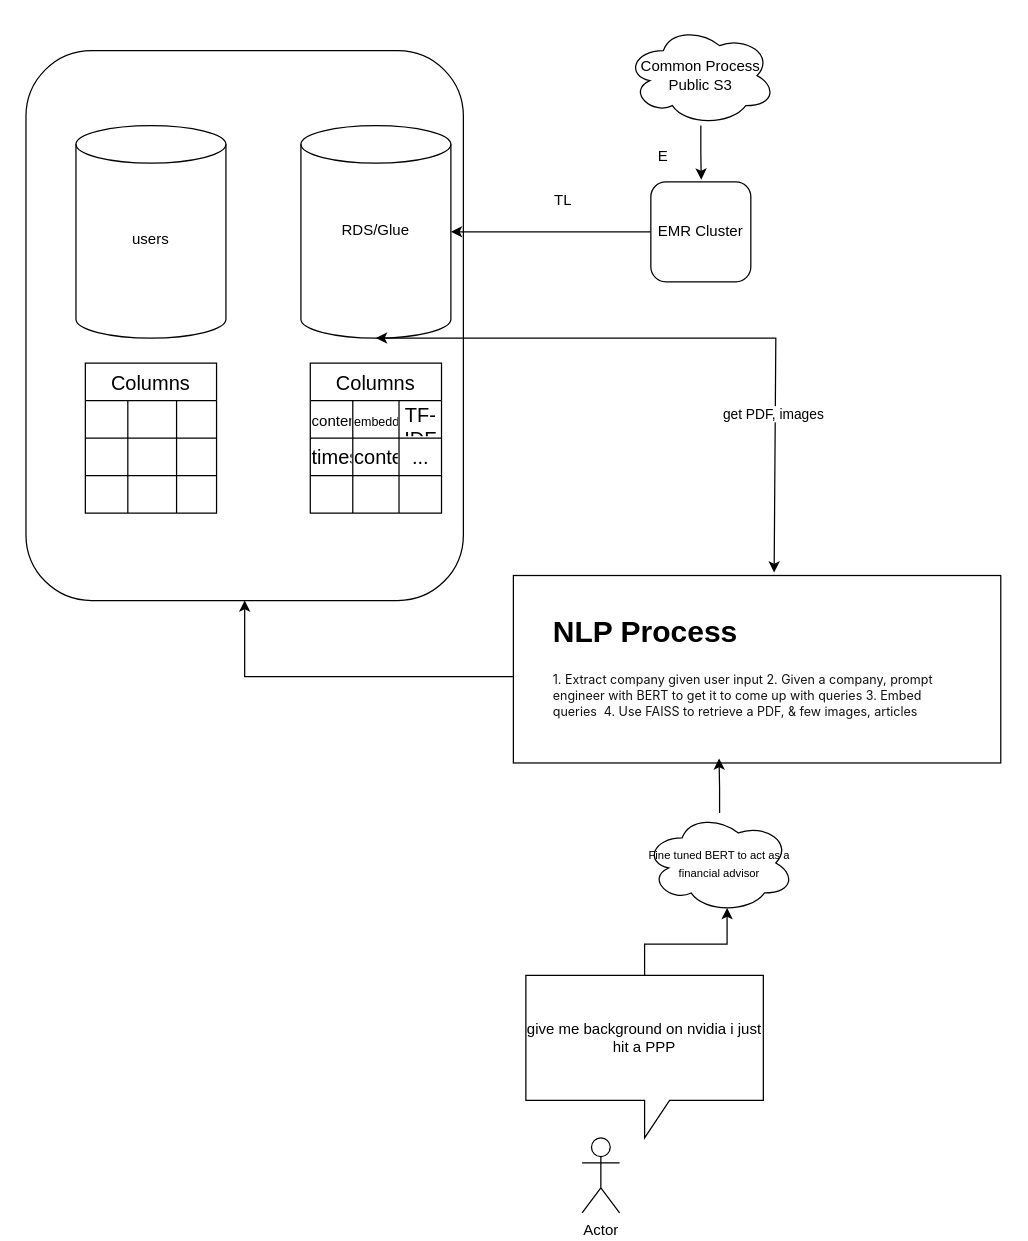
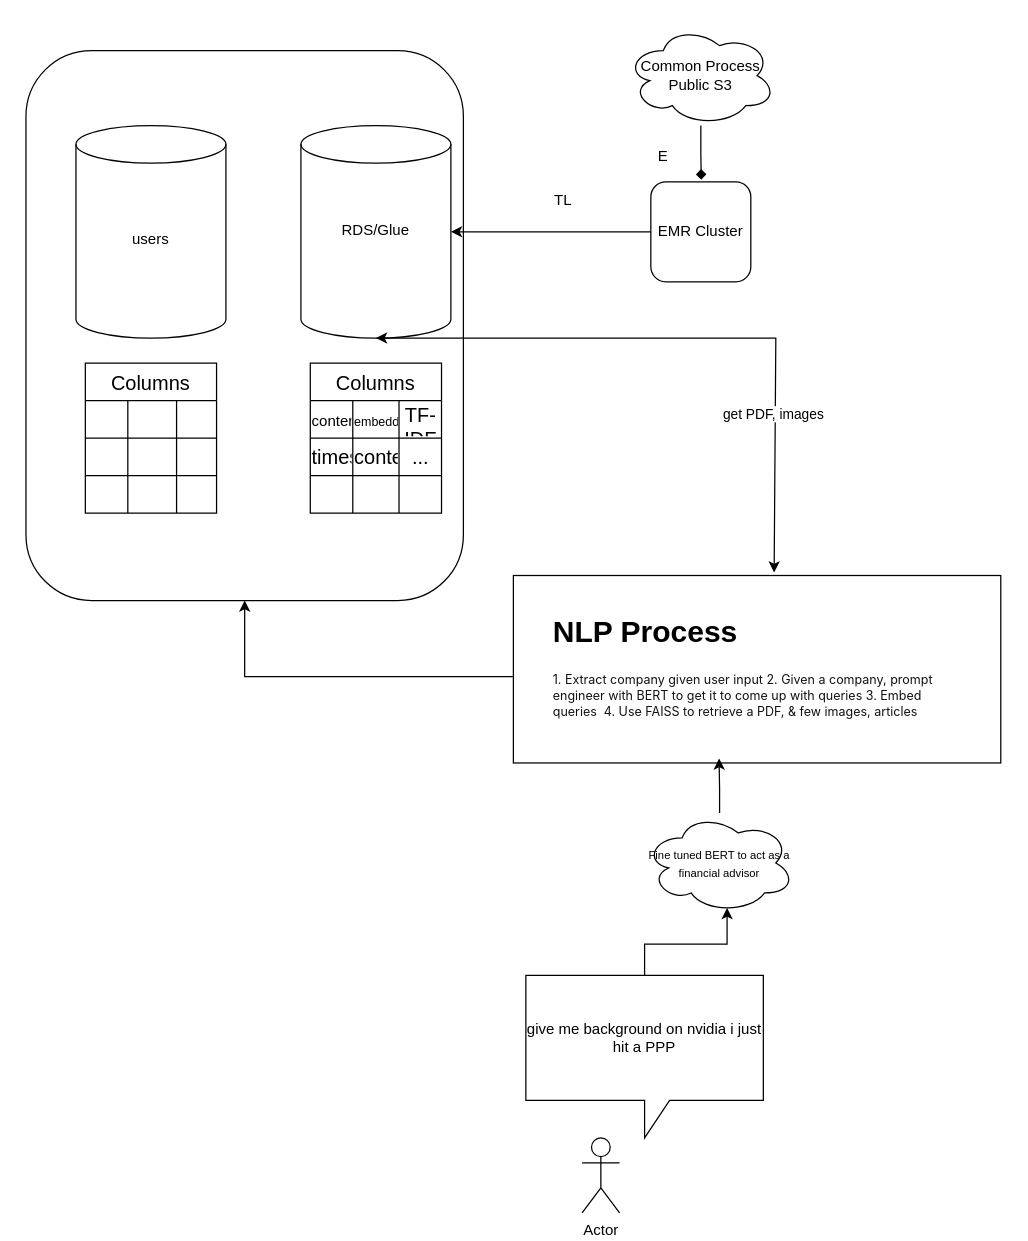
(701, 170) -> (701, 169)
